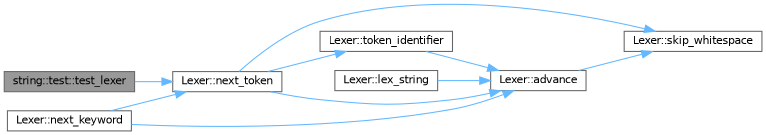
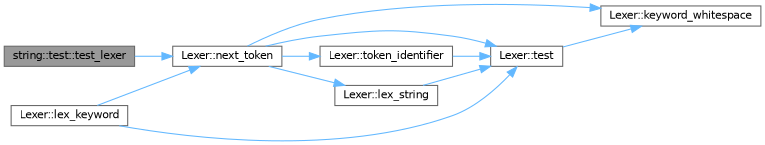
(693, 41) -> (681, 16)
none -> (301, 75)
(538, 81) -> (527, 56)
(69, 121) -> (69, 116)
